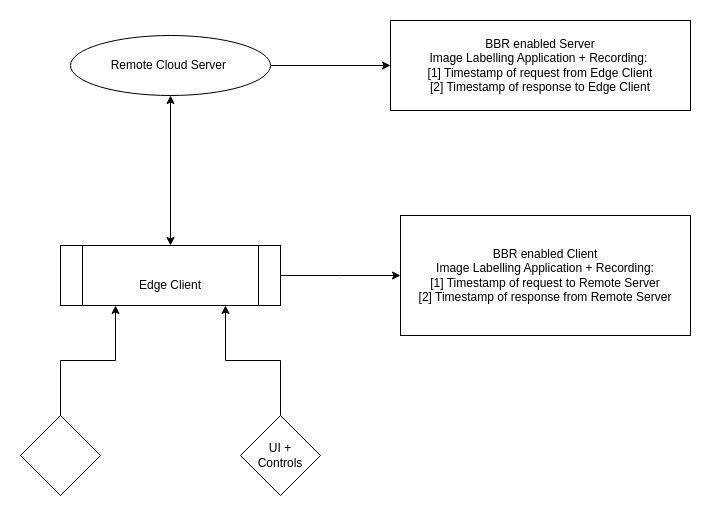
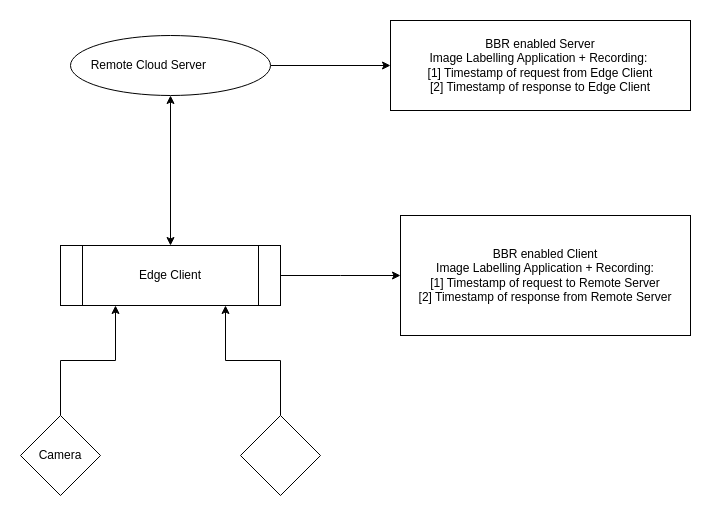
(171, 66) -> (151, 66)
(171, 286) -> (171, 276)
none -> (61, 456)
(281, 456) -> none
